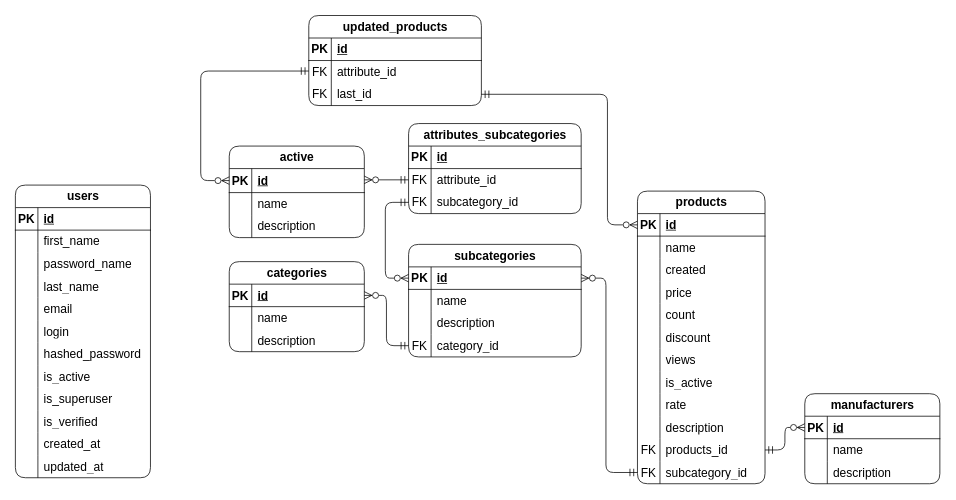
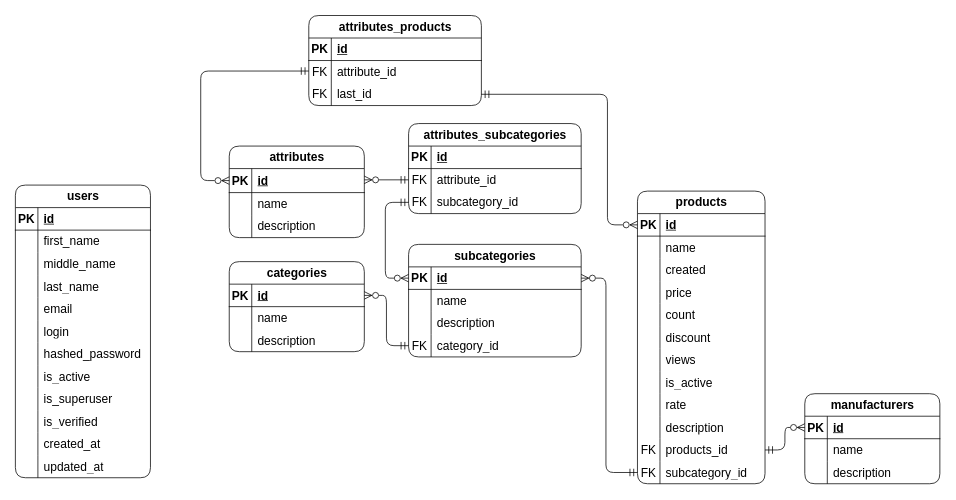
(395, 27) -> (395, 27)
(297, 157) -> (297, 157)
(88, 264) -> (78, 264)
